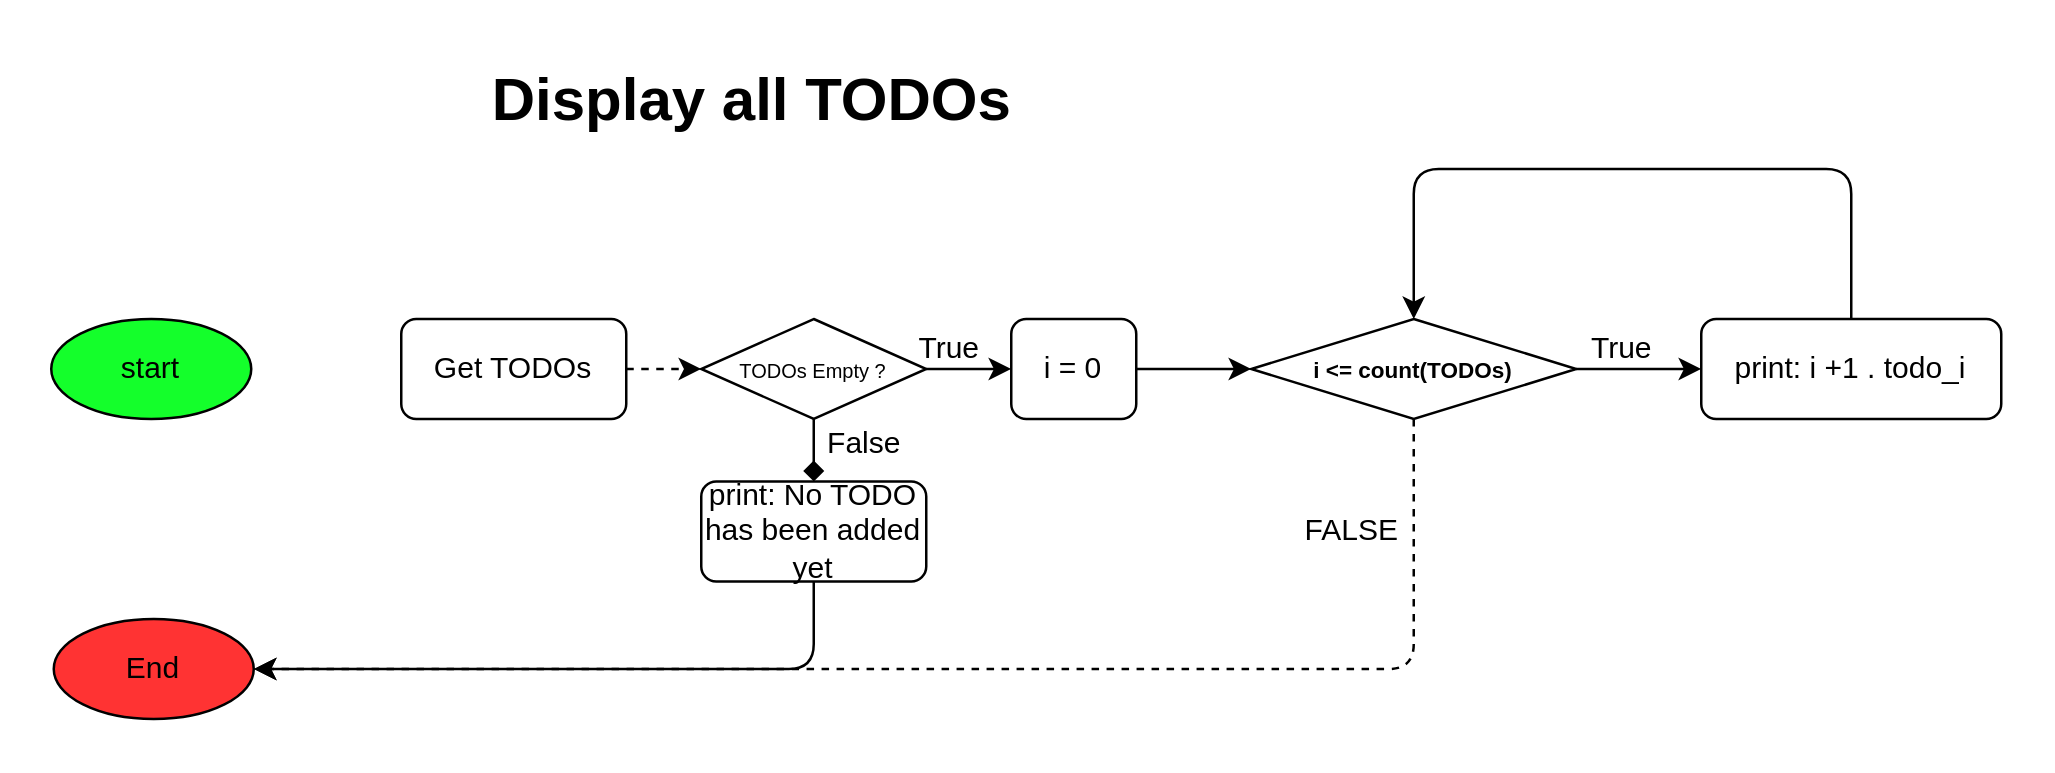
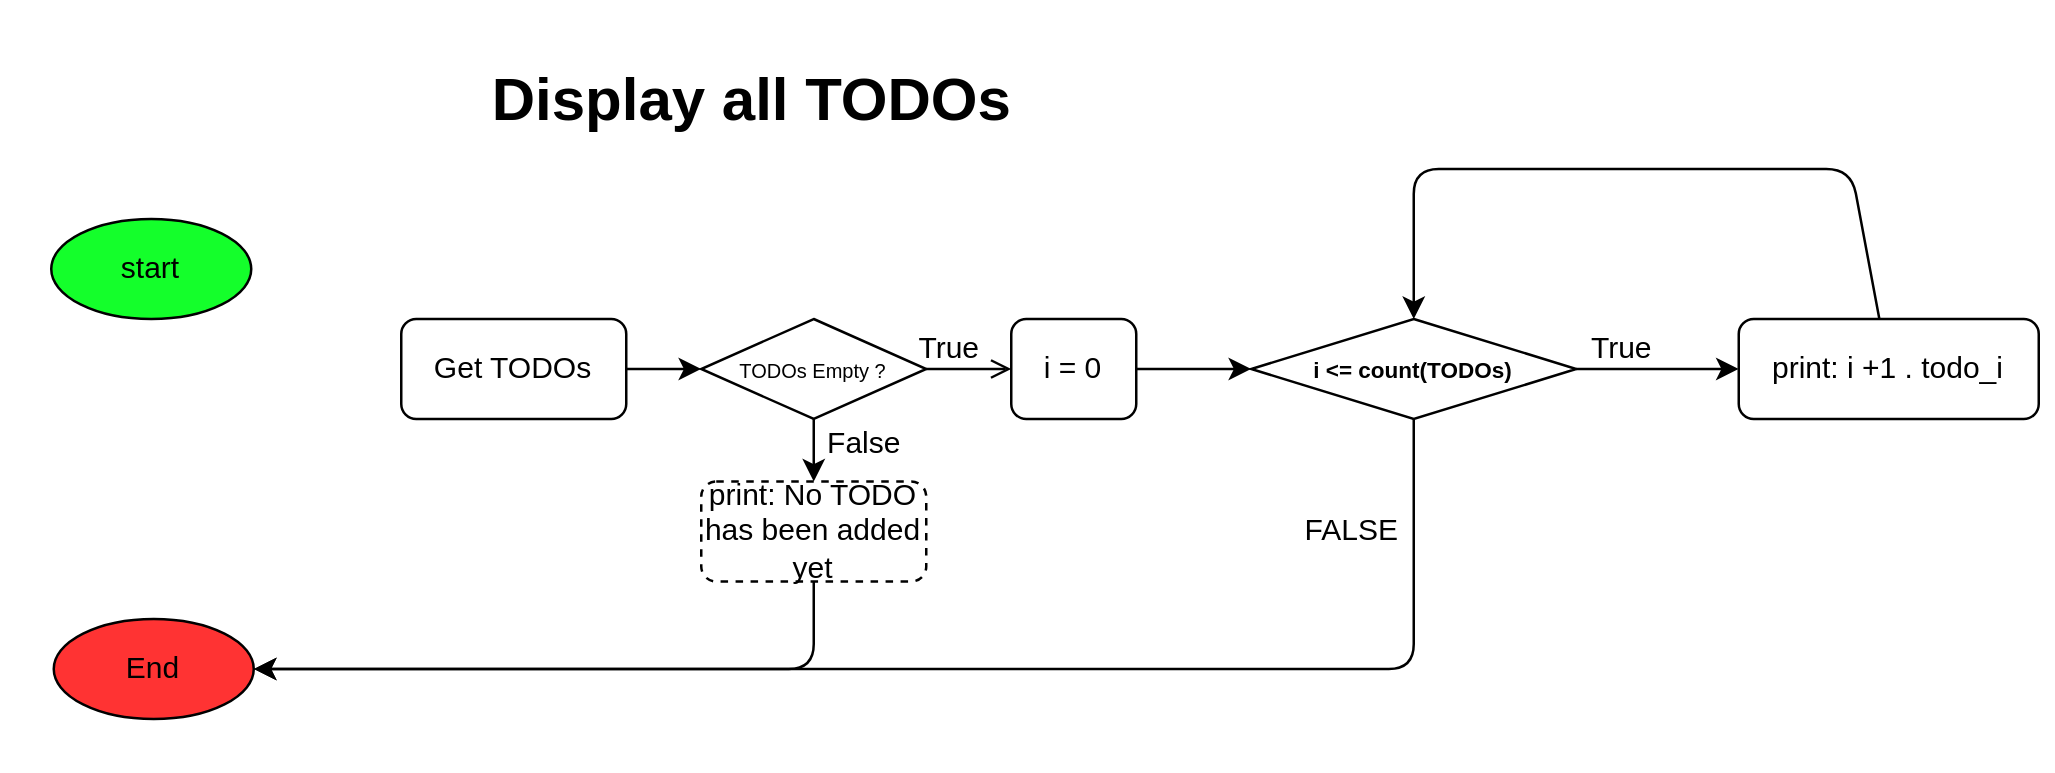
(151, 369) -> (151, 269)
(657, 369) -> (657, 369)
(993, 369) -> (997, 369)
(1851, 369) -> (1889, 369)
(814, 461) -> (814, 462)
(814, 531) -> (814, 531)
(1223, 669) -> (1223, 669)
